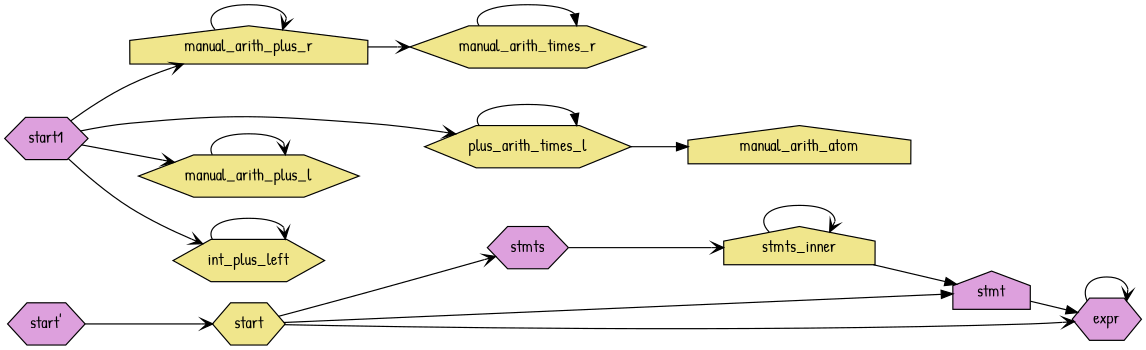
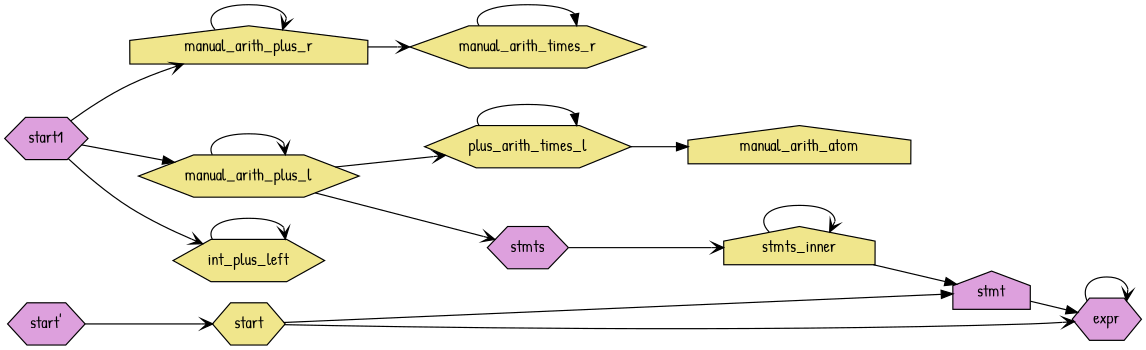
(262, 117) -> (384, 162)
(122, 152) -> (122, 152)
(381, 288) -> (399, 215)
